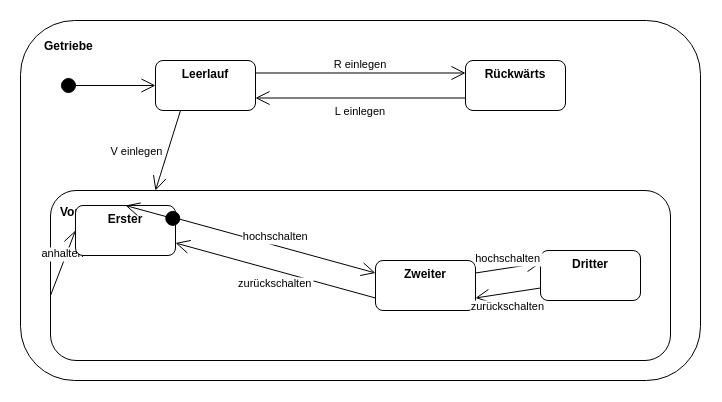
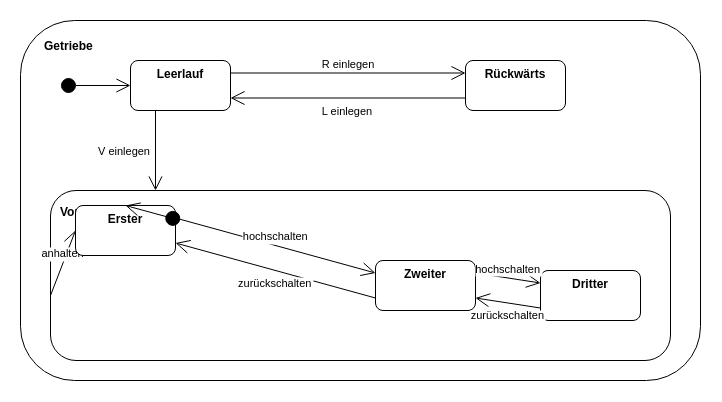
(206, 86) -> (181, 86)
(591, 276) -> (591, 296)
